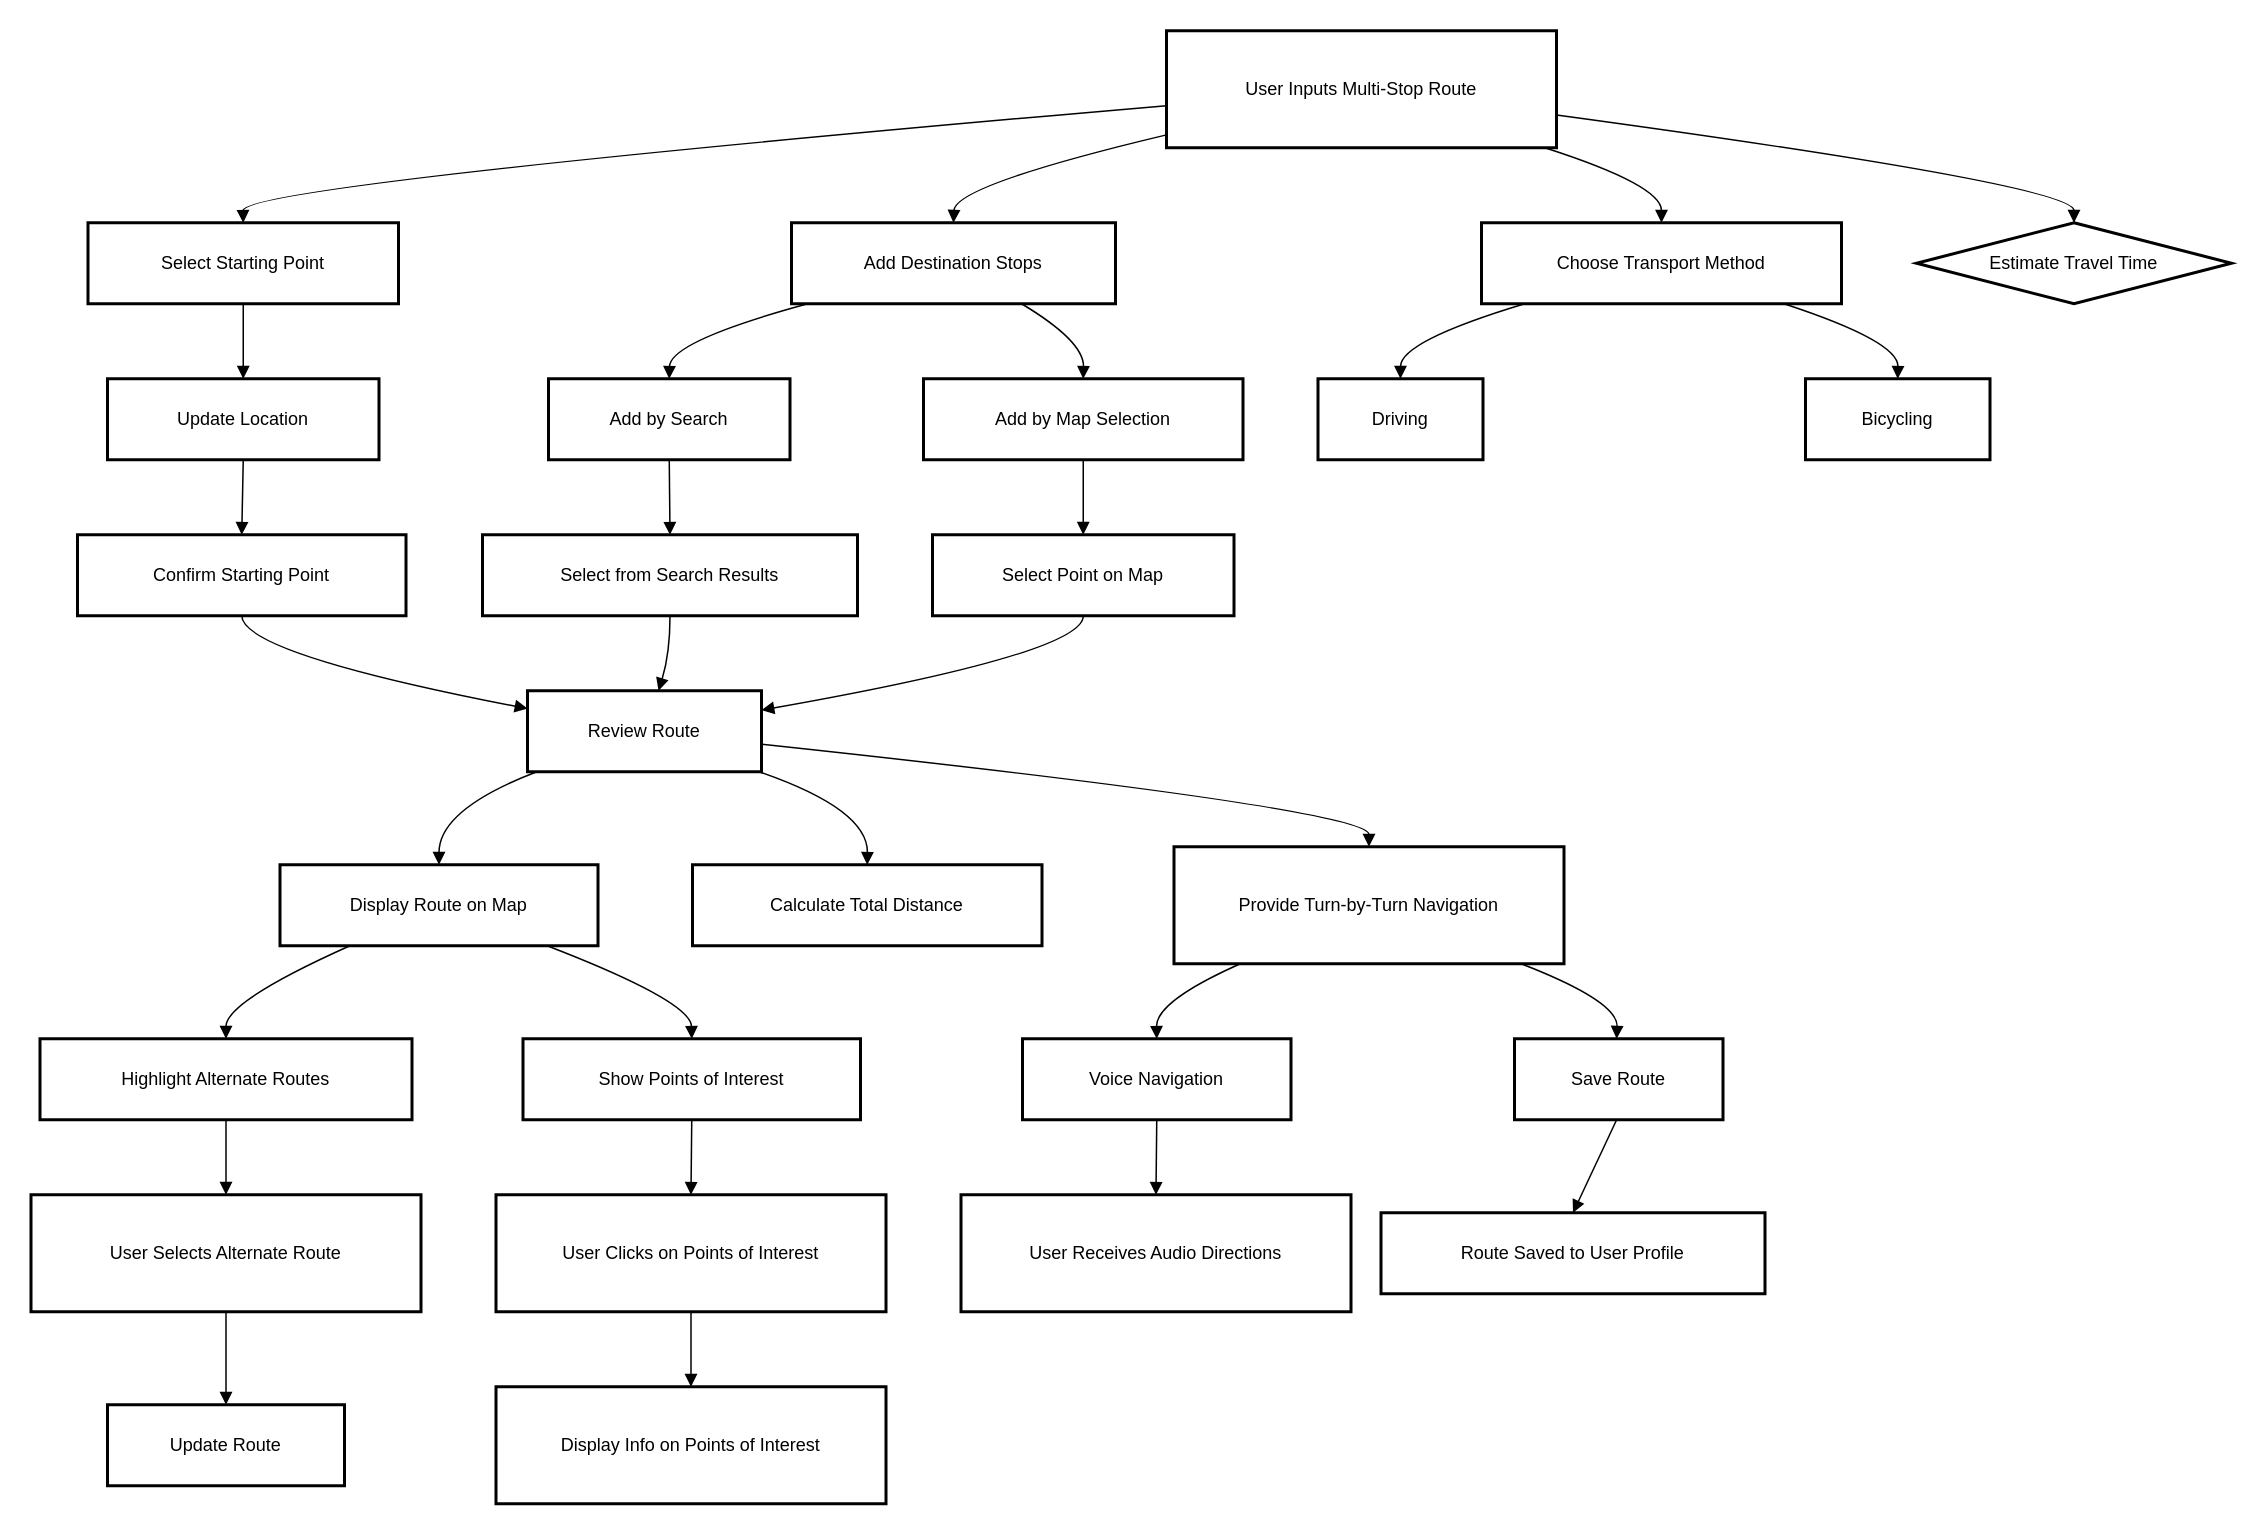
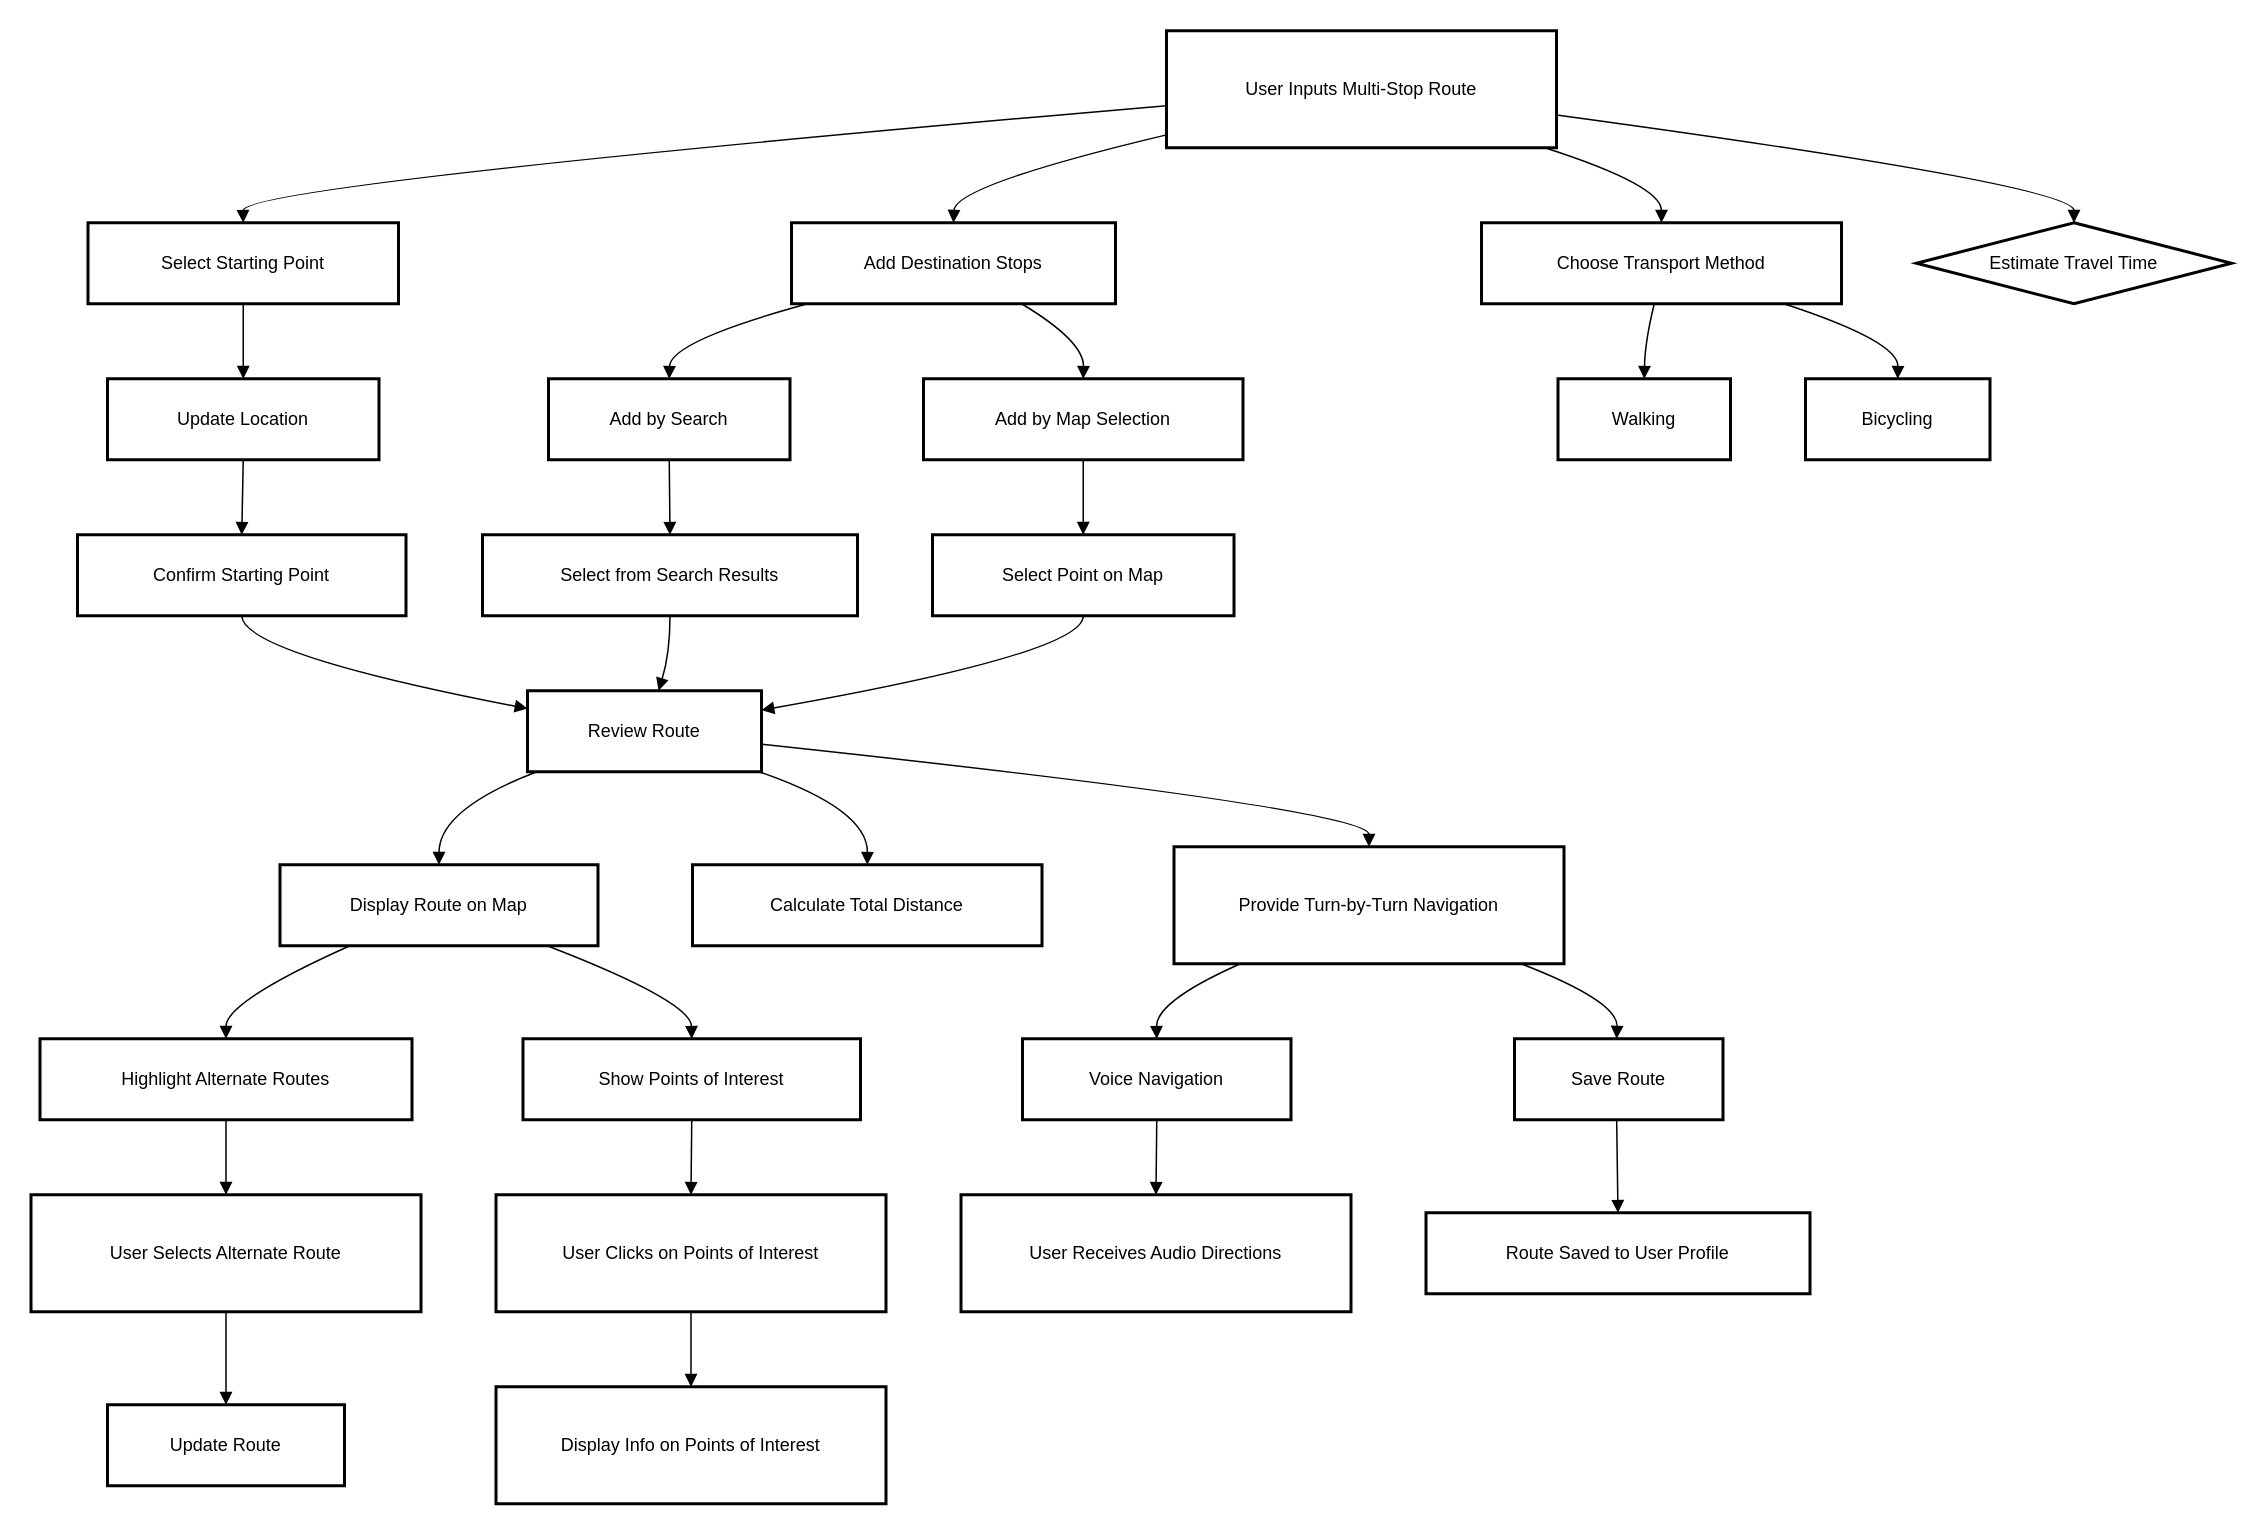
(1456, 327) -> none
none -> (1648, 334)
(1400, 419) -> none
none -> (1644, 419)
(1573, 1253) -> (1618, 1253)
